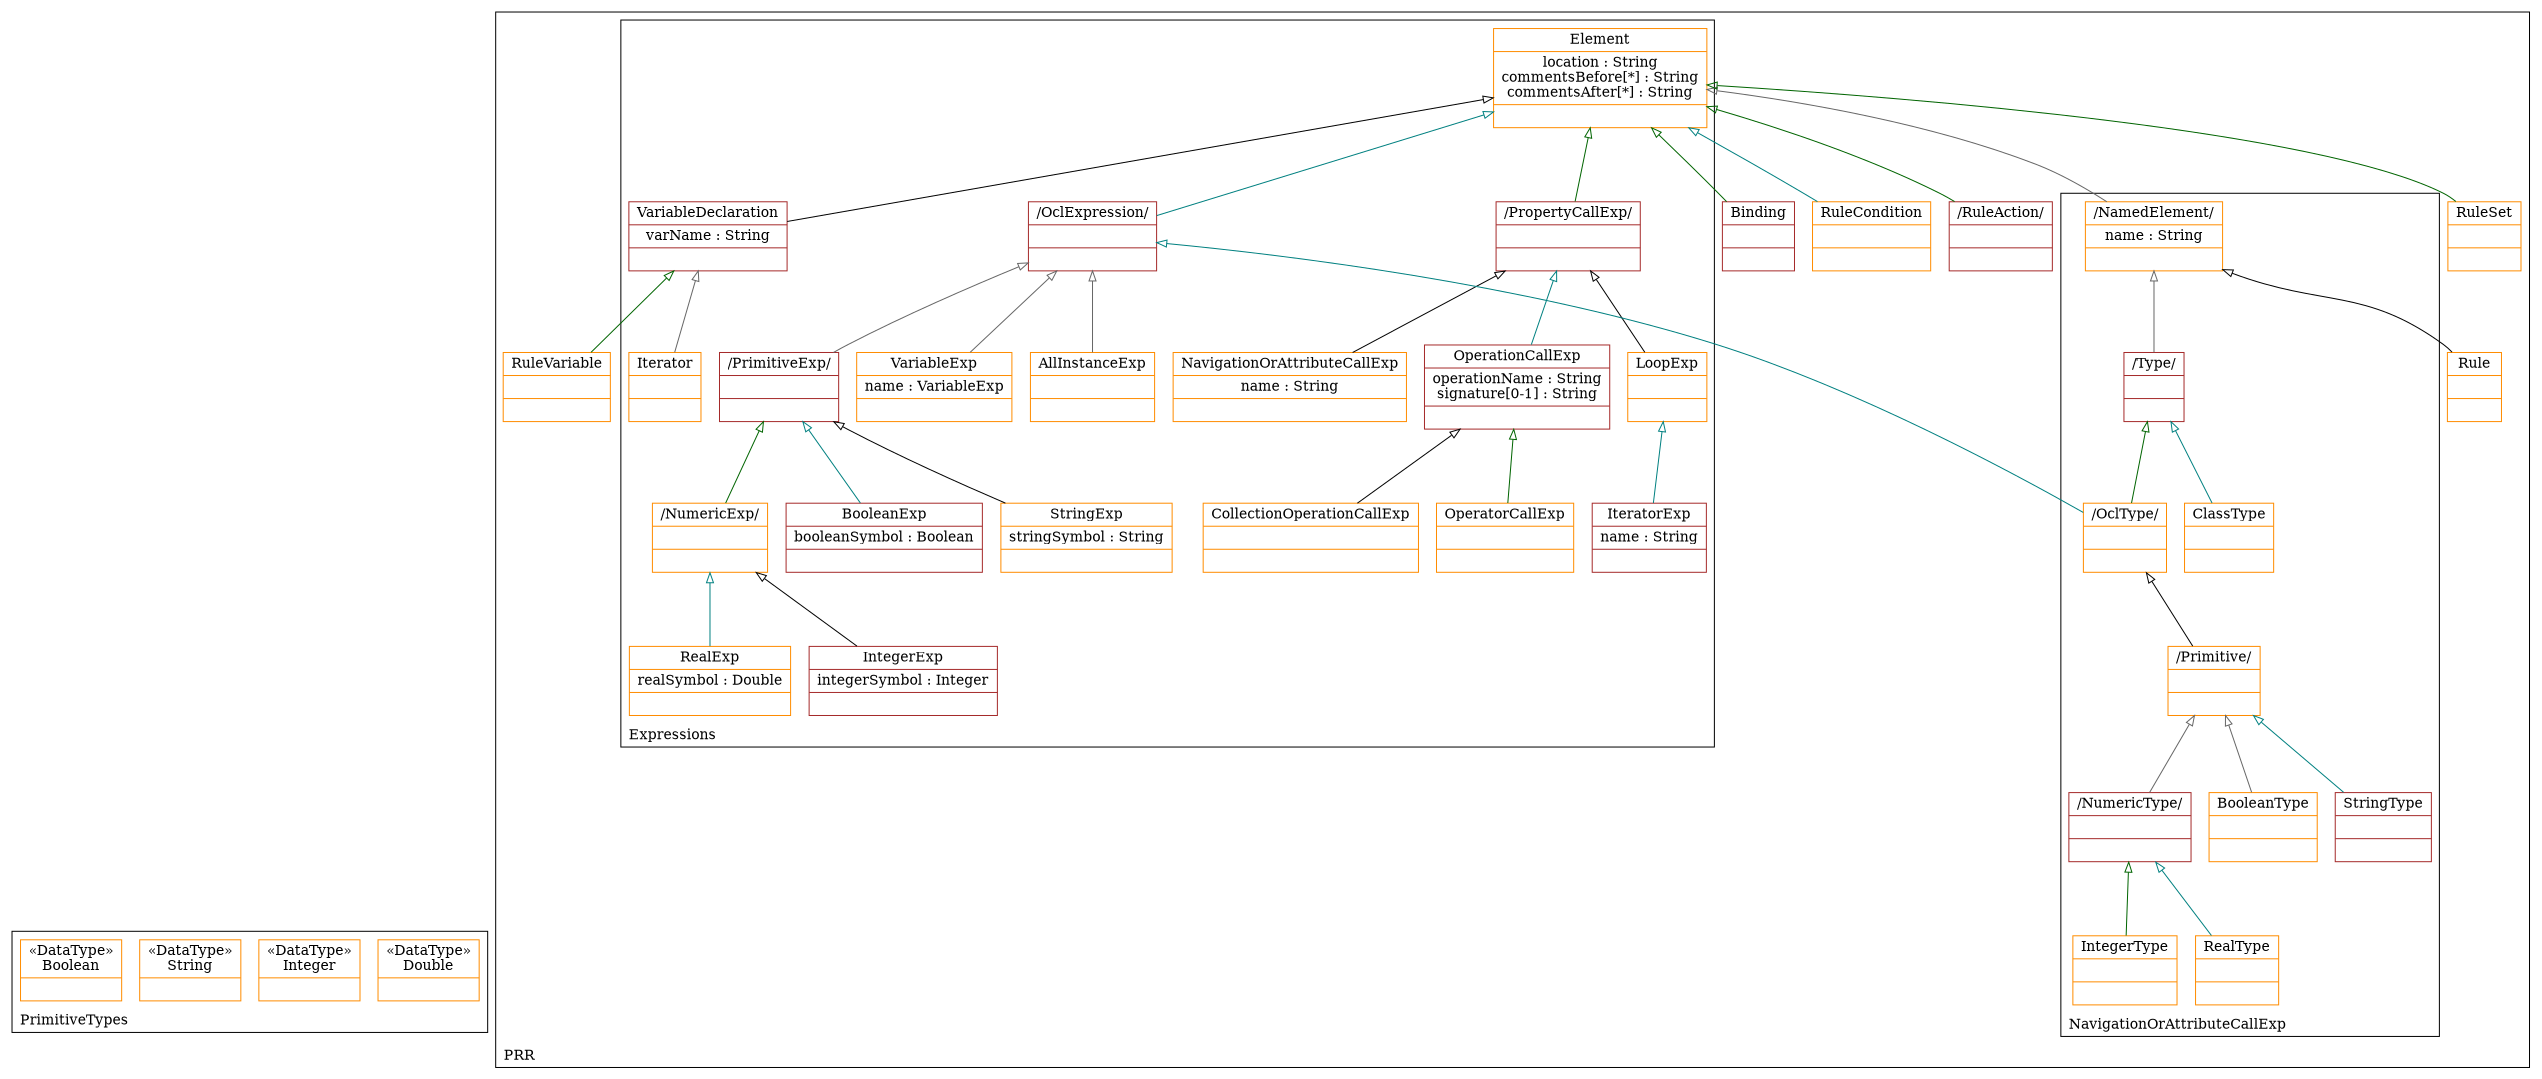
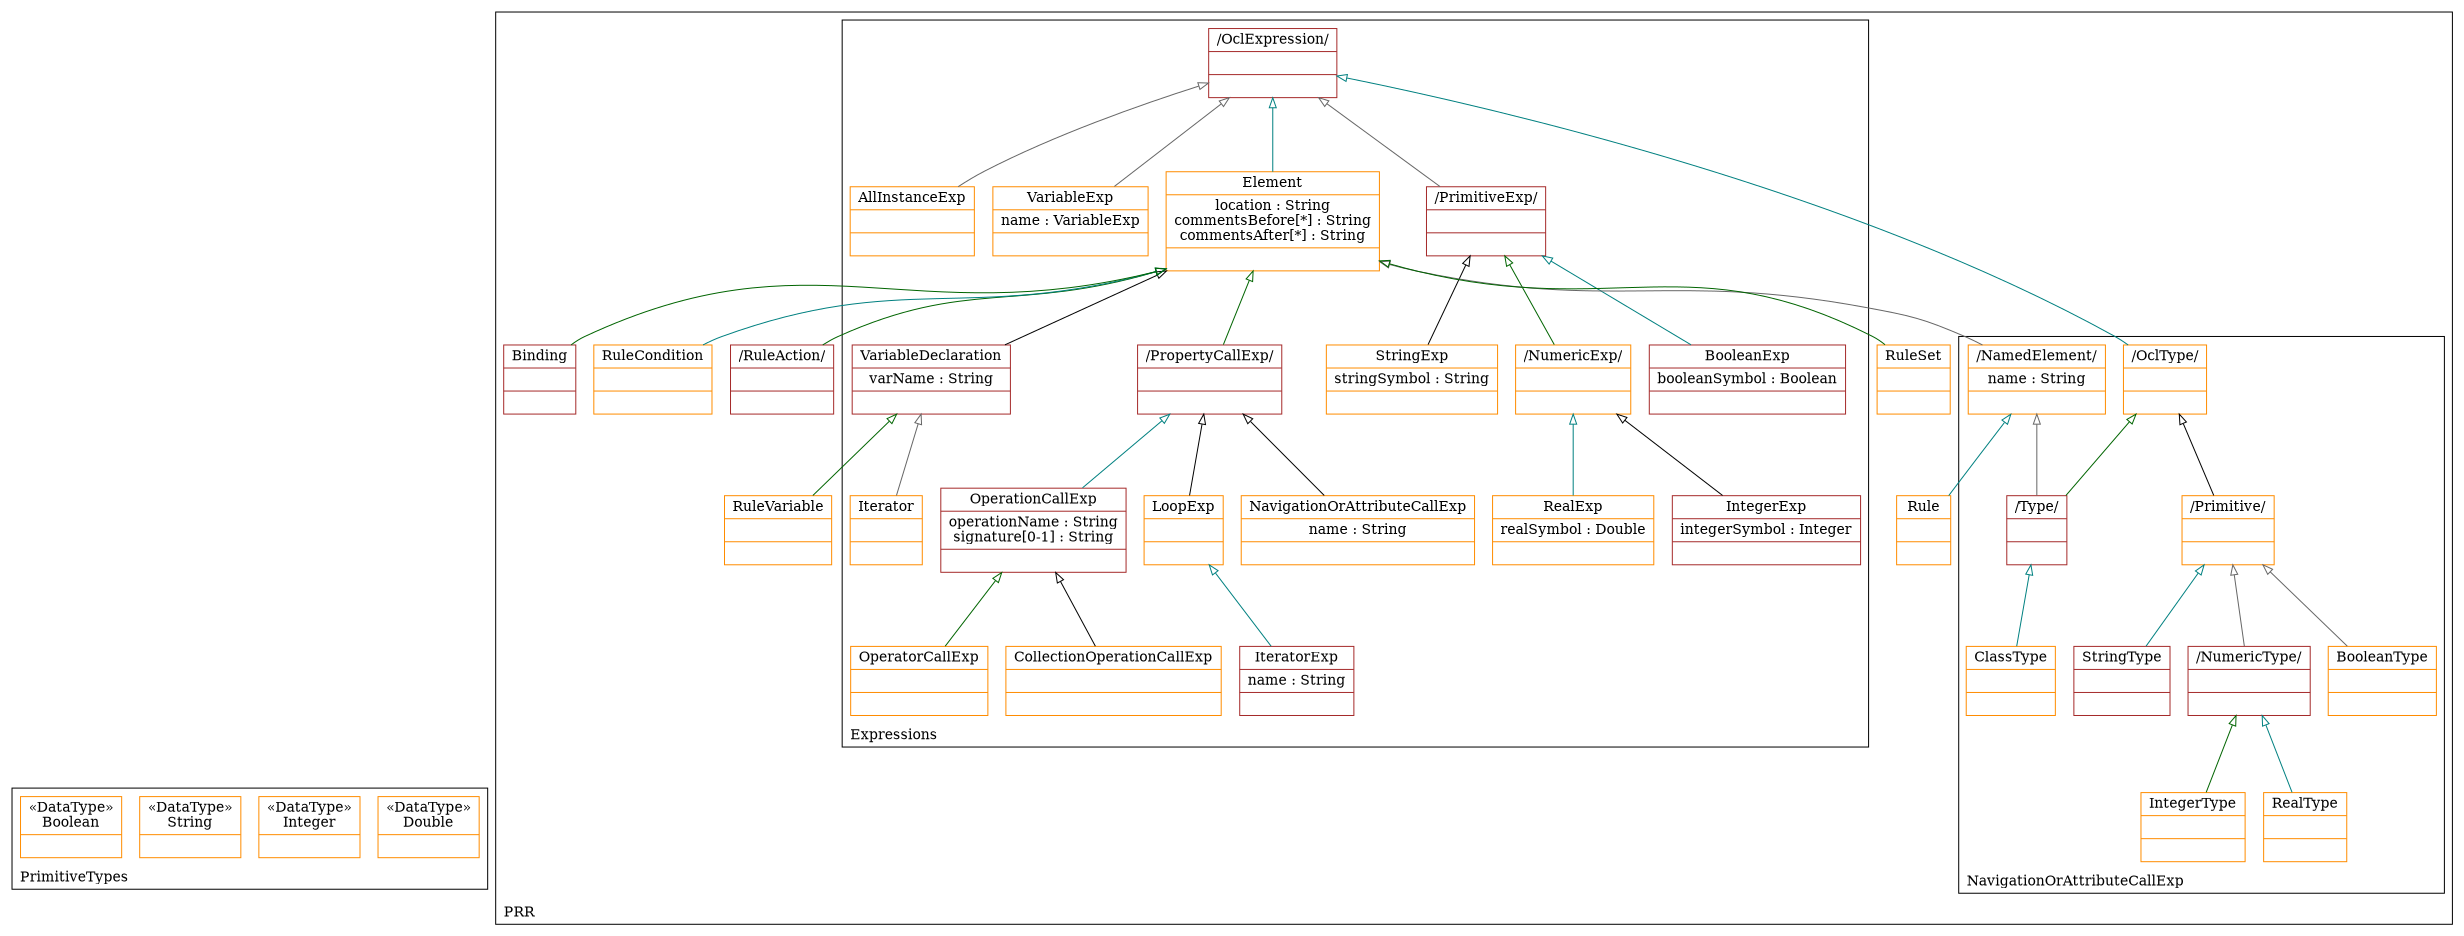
(1320, 165) -> (1273, 140)
(2347, 301) -> (1977, 459)
(2138, 467) -> (2098, 459)
